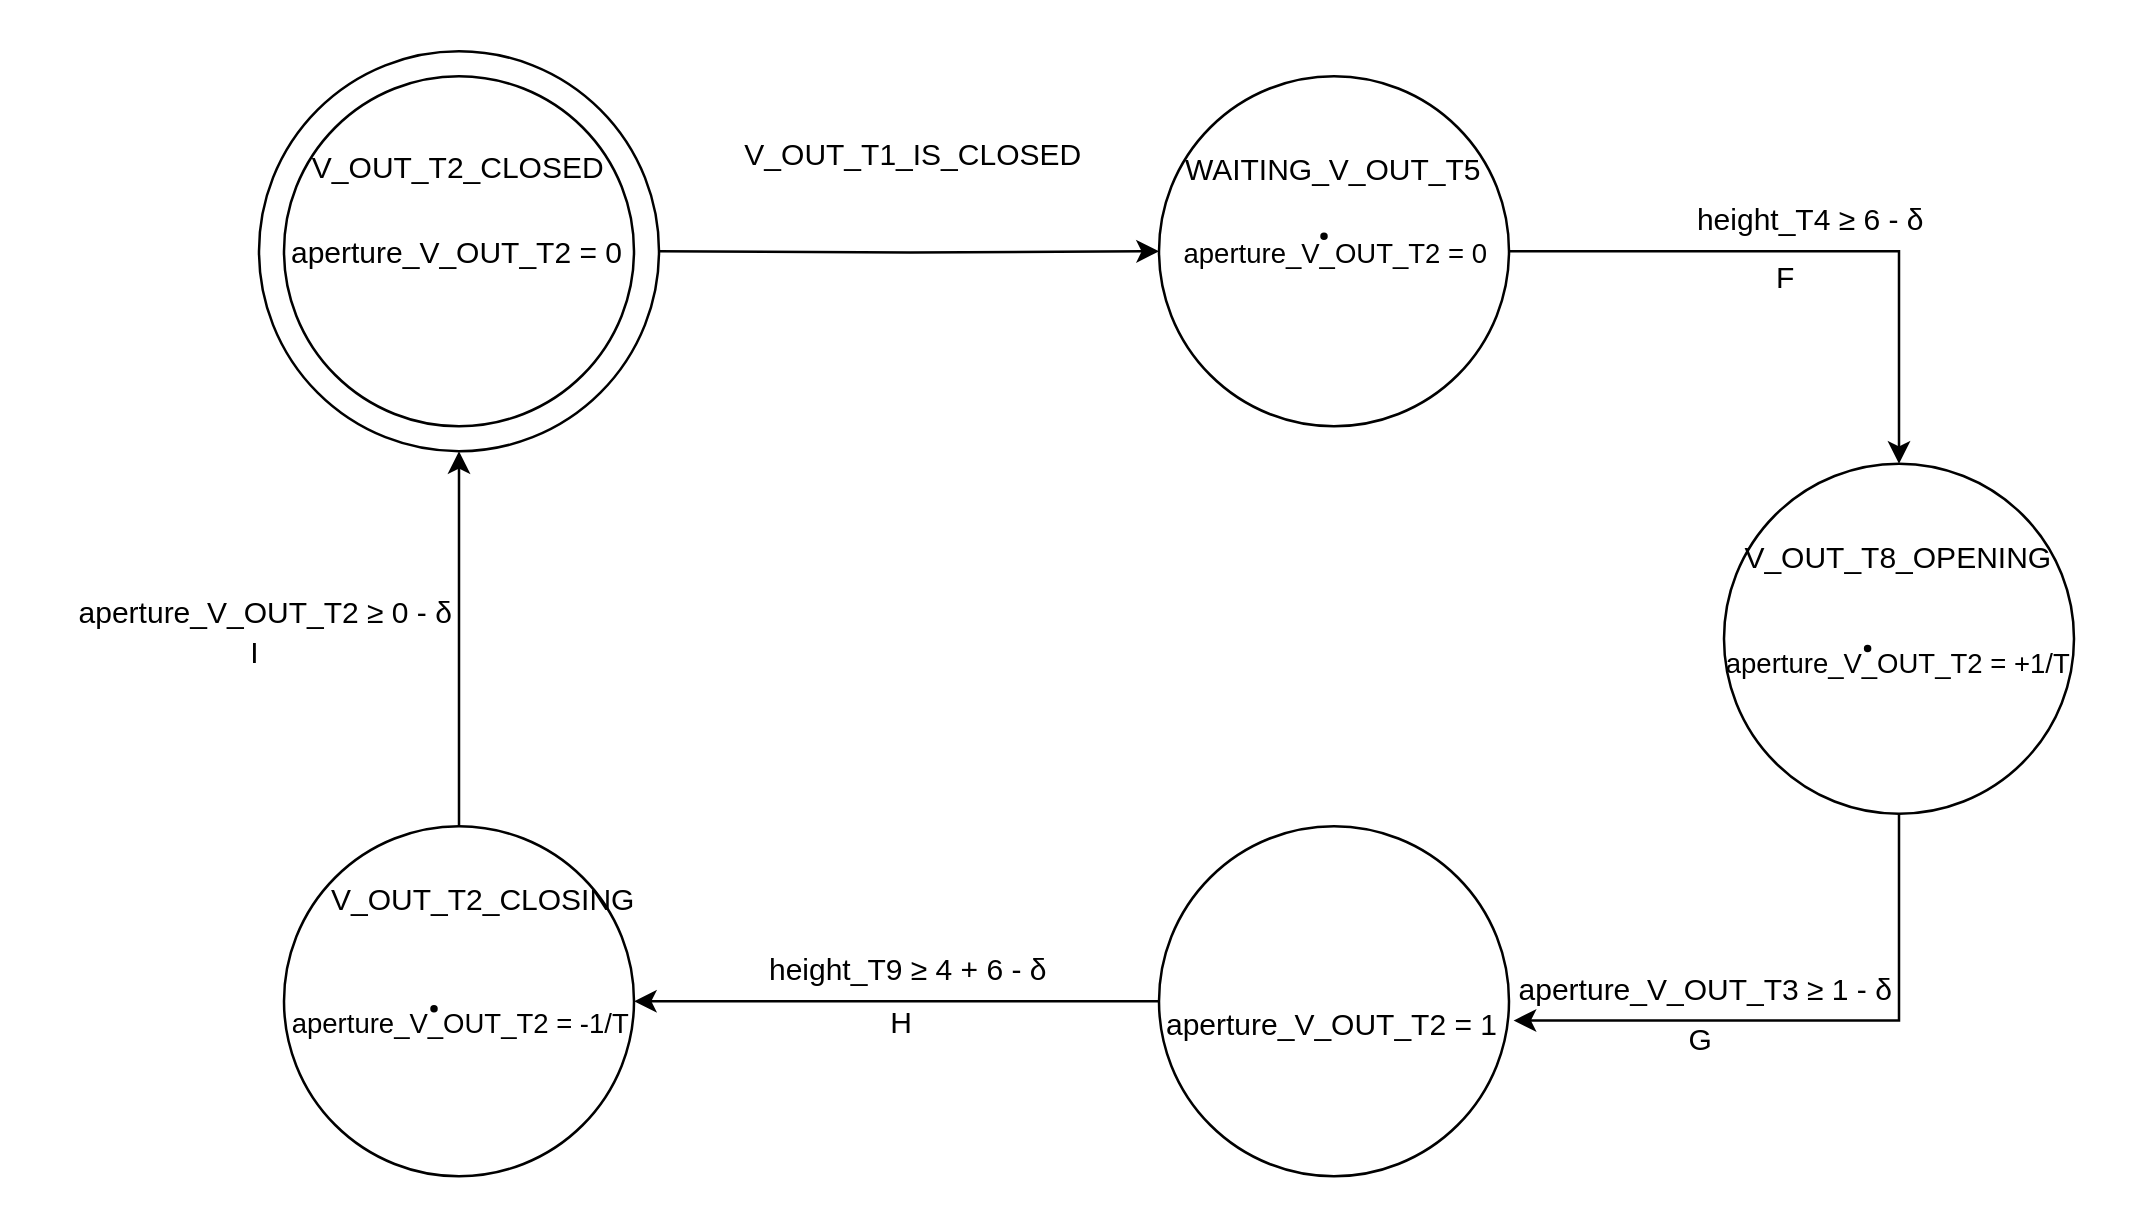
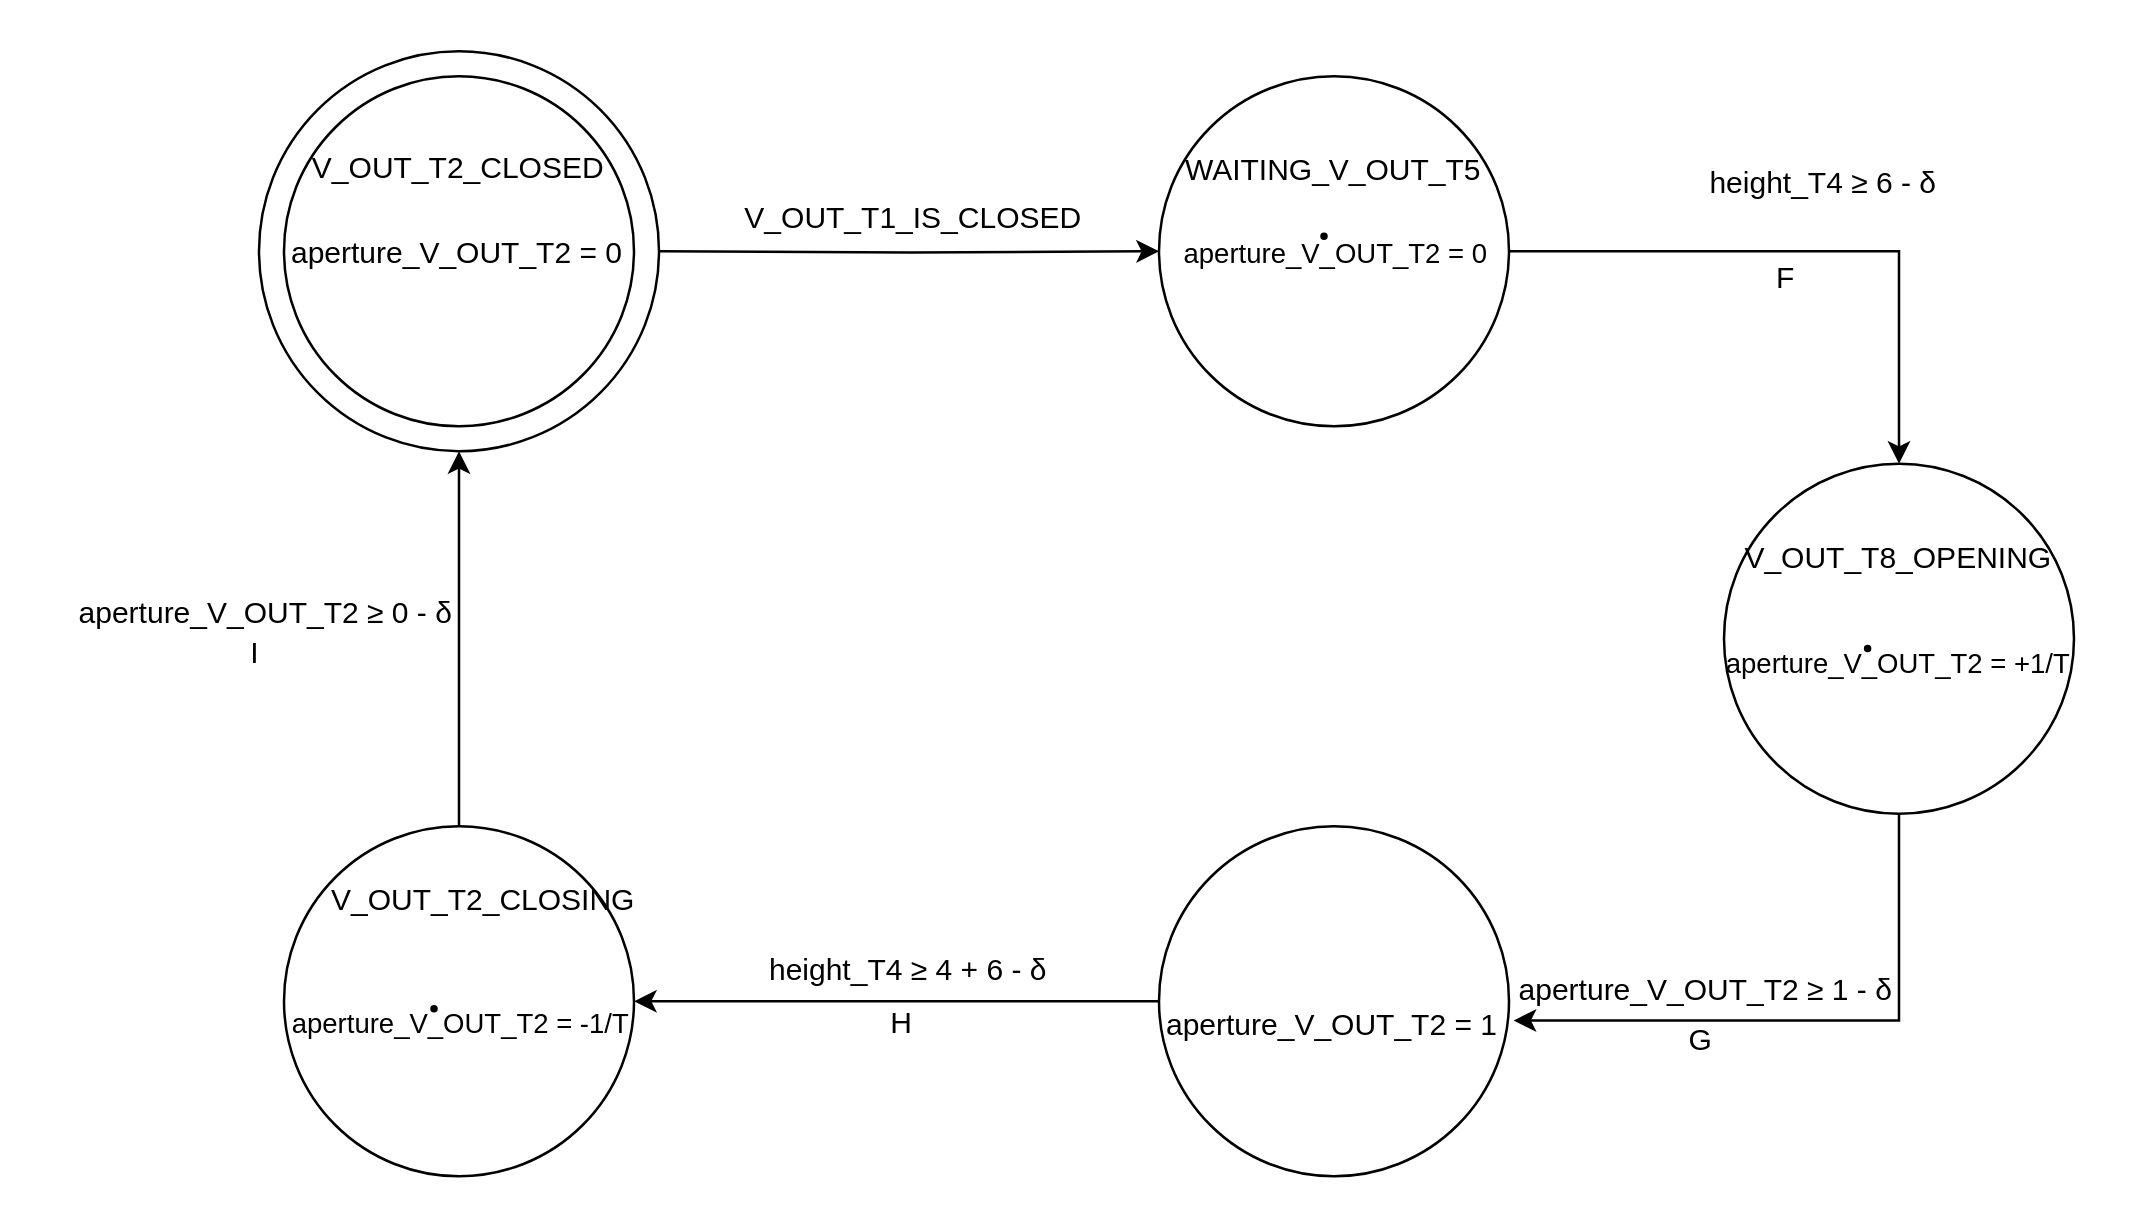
(913, 156) -> (913, 219)
(1811, 221) -> (1824, 184)
(909, 971) -> (909, 971)
(1706, 991) -> (1706, 991)
